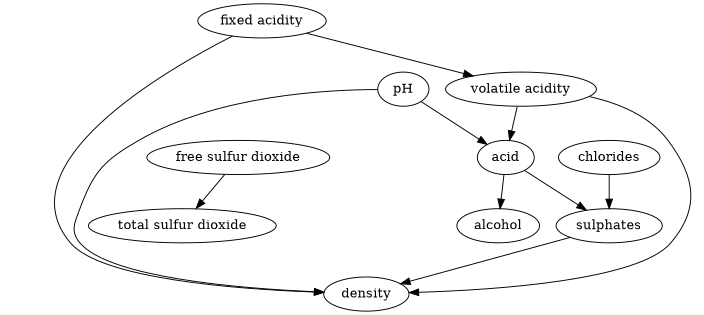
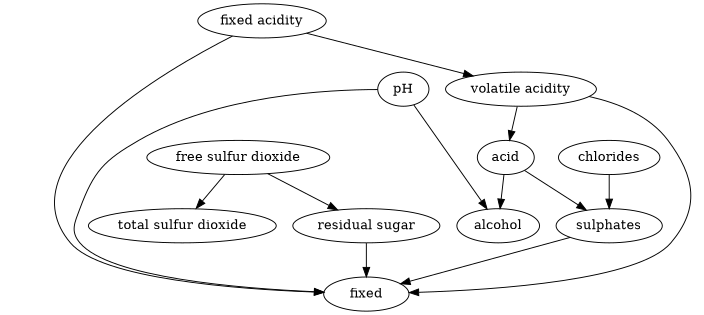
(450, 120) -> (448, 153)
none -> (366, 226)
(366, 294) -> (366, 294)
